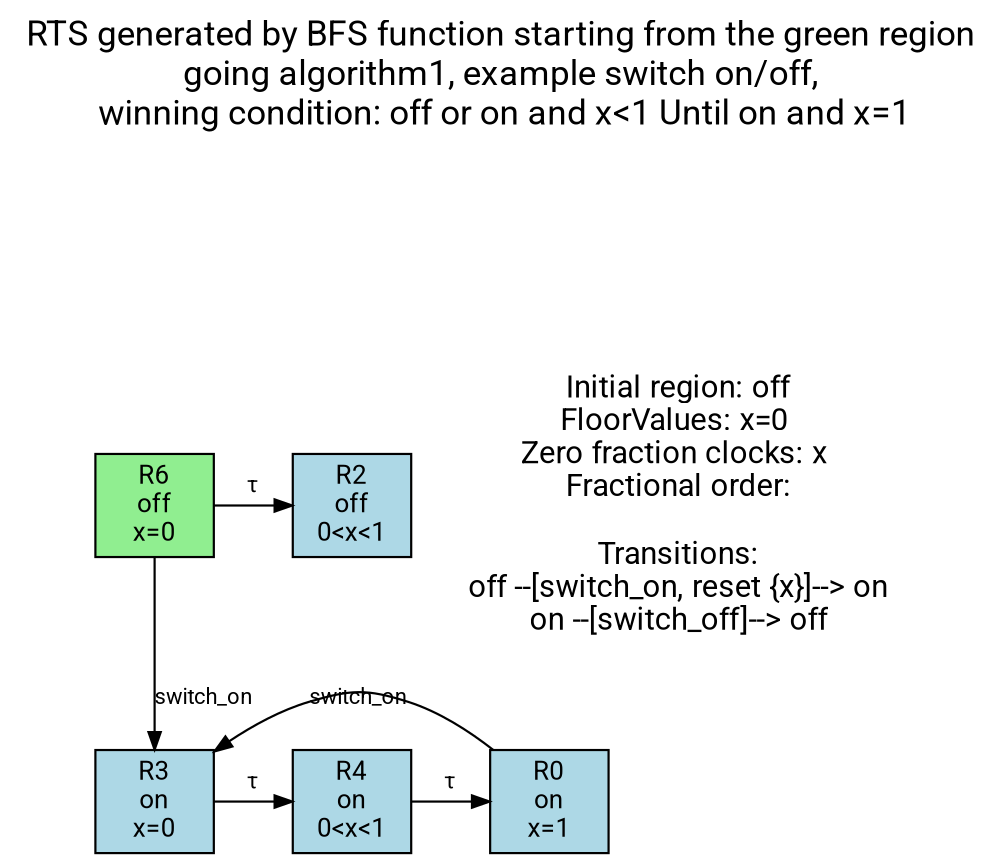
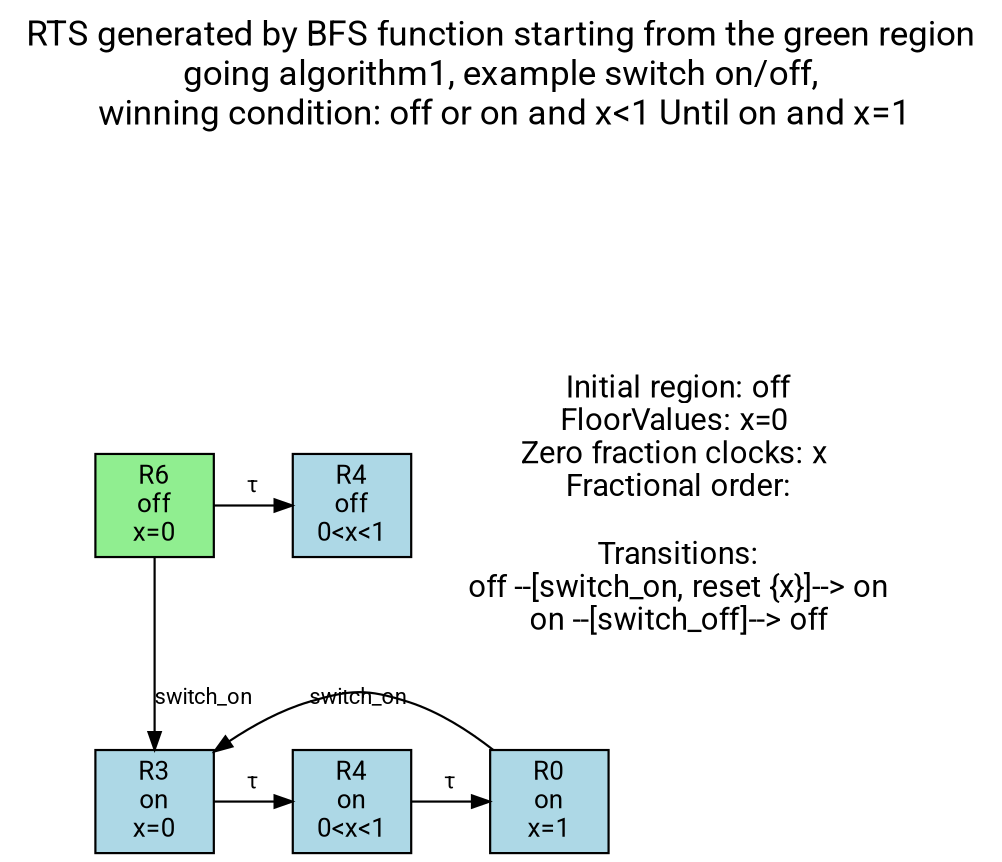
(352, 505) -> (352, 505)
